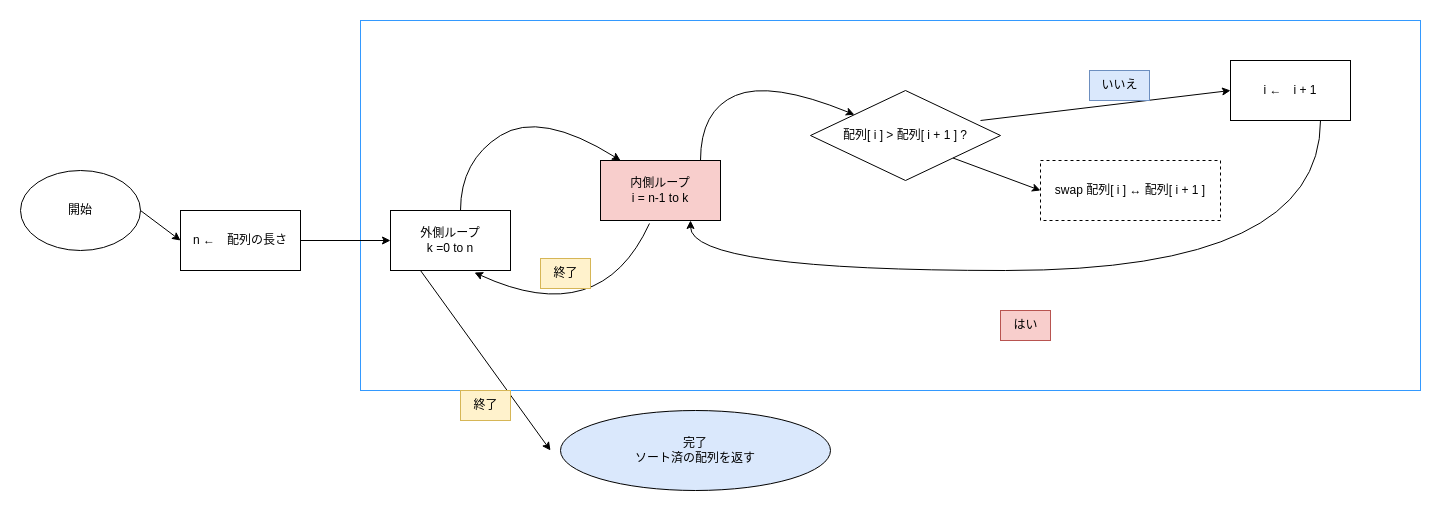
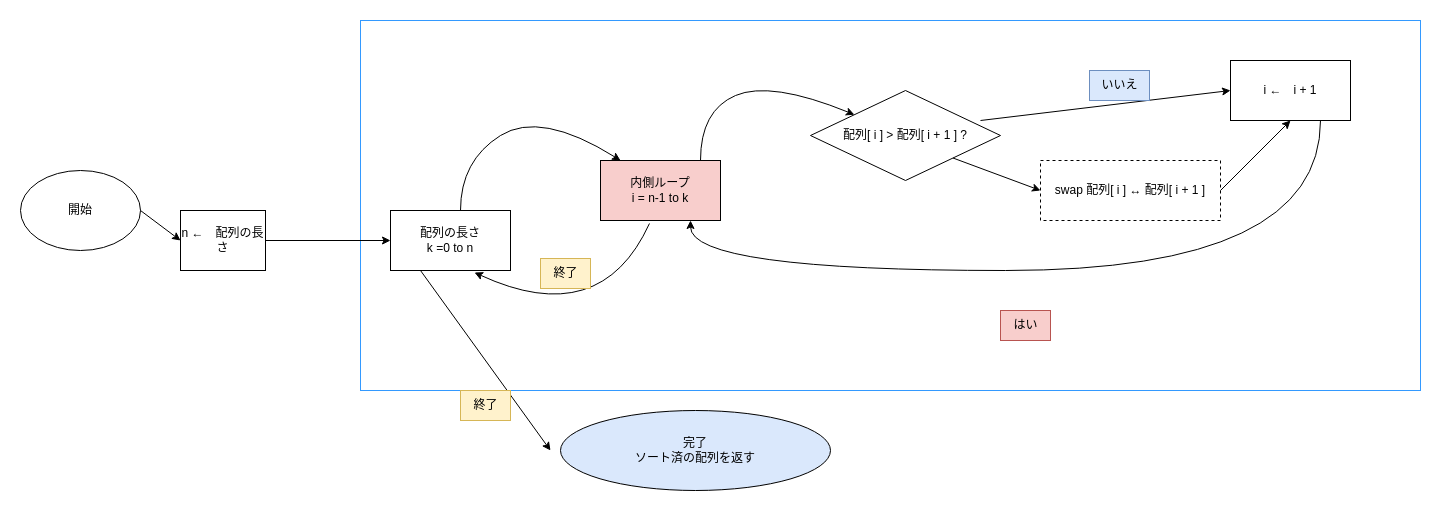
none -> (1253, 158)
(241, 241) -> (223, 241)
(451, 241) -> (451, 241)
